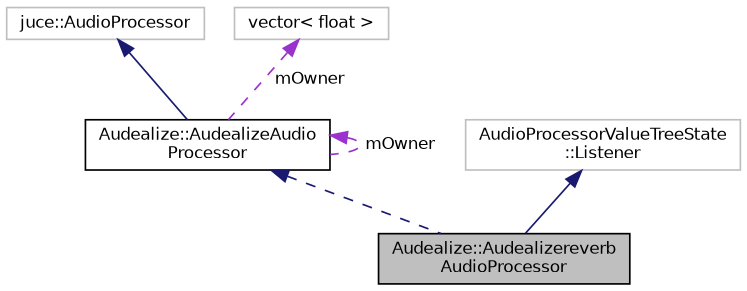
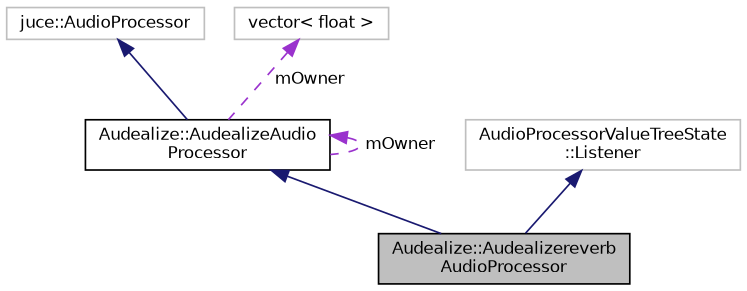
(364, 205) -> (364, 205)
